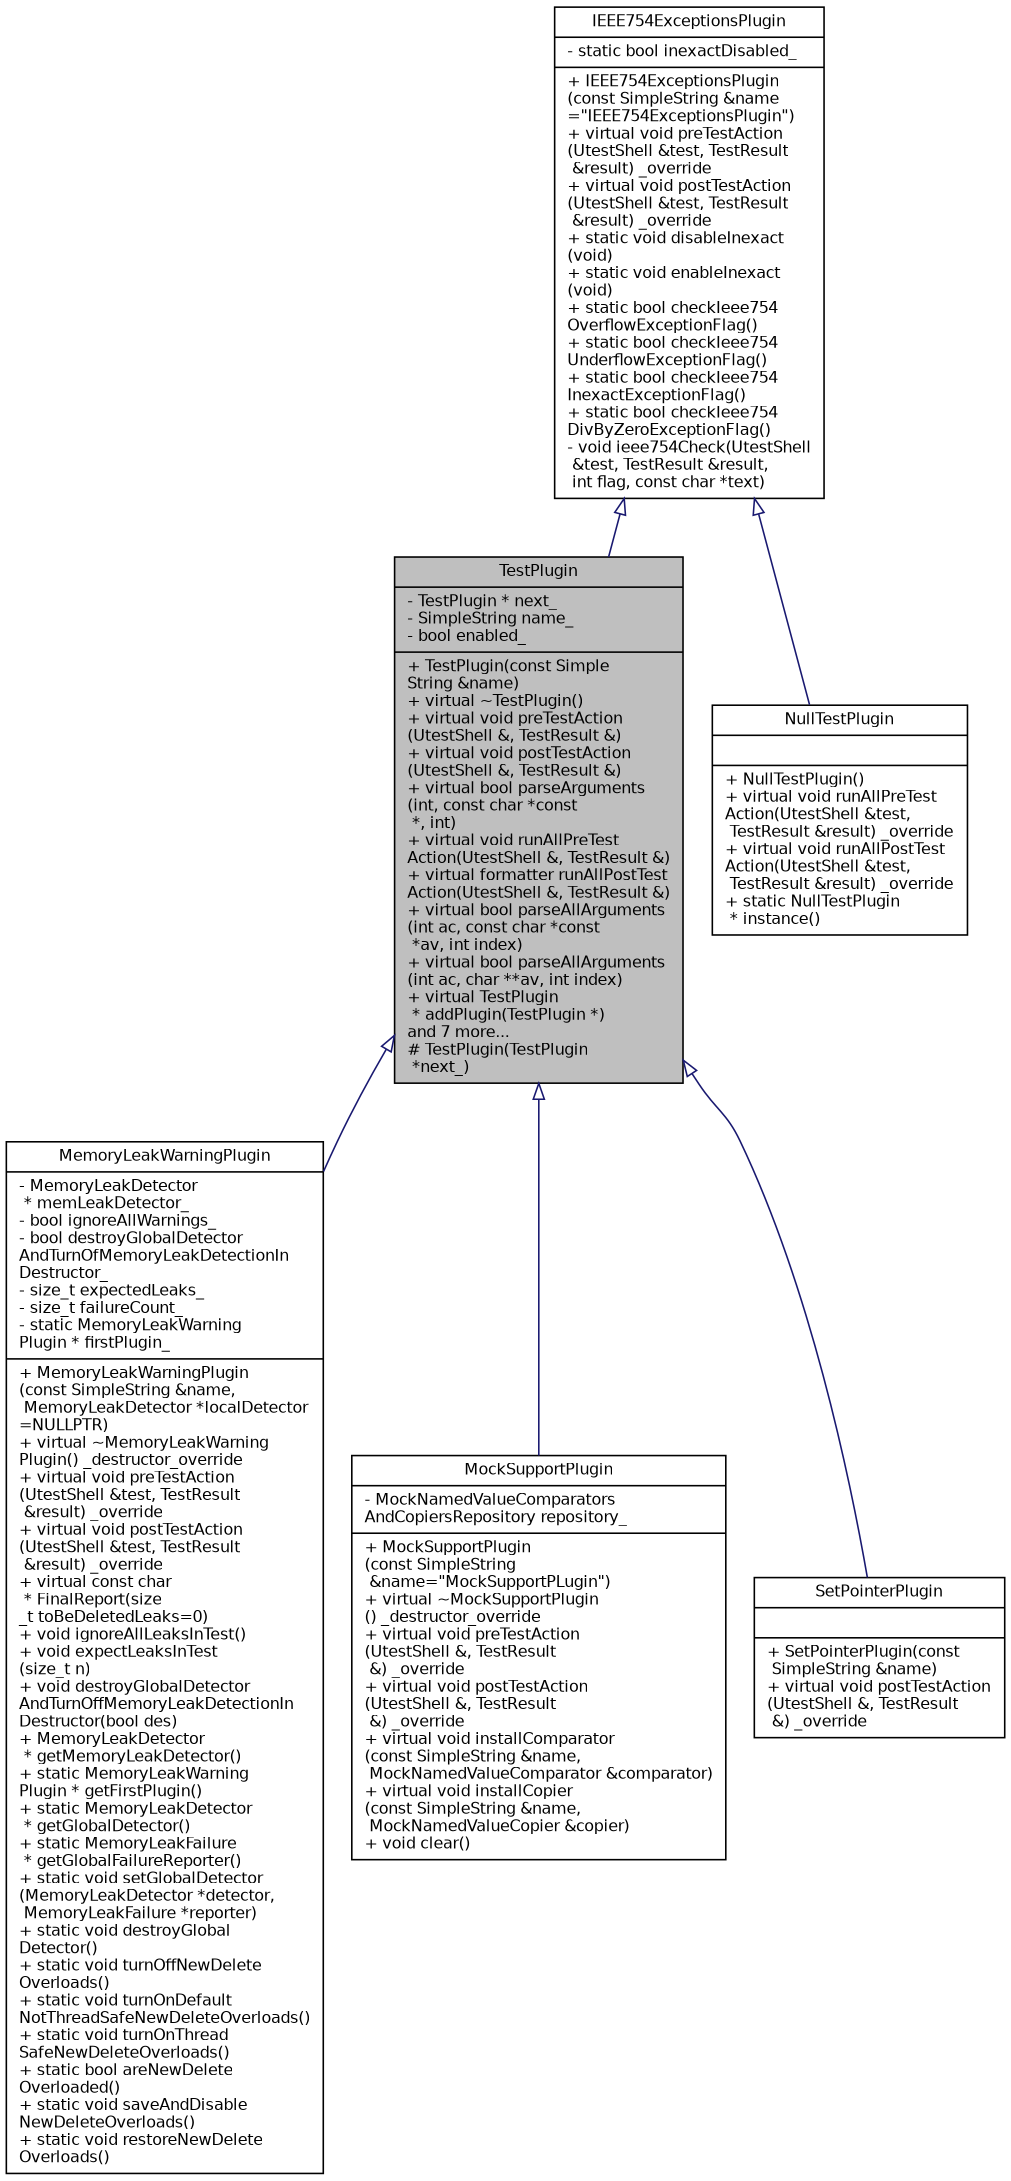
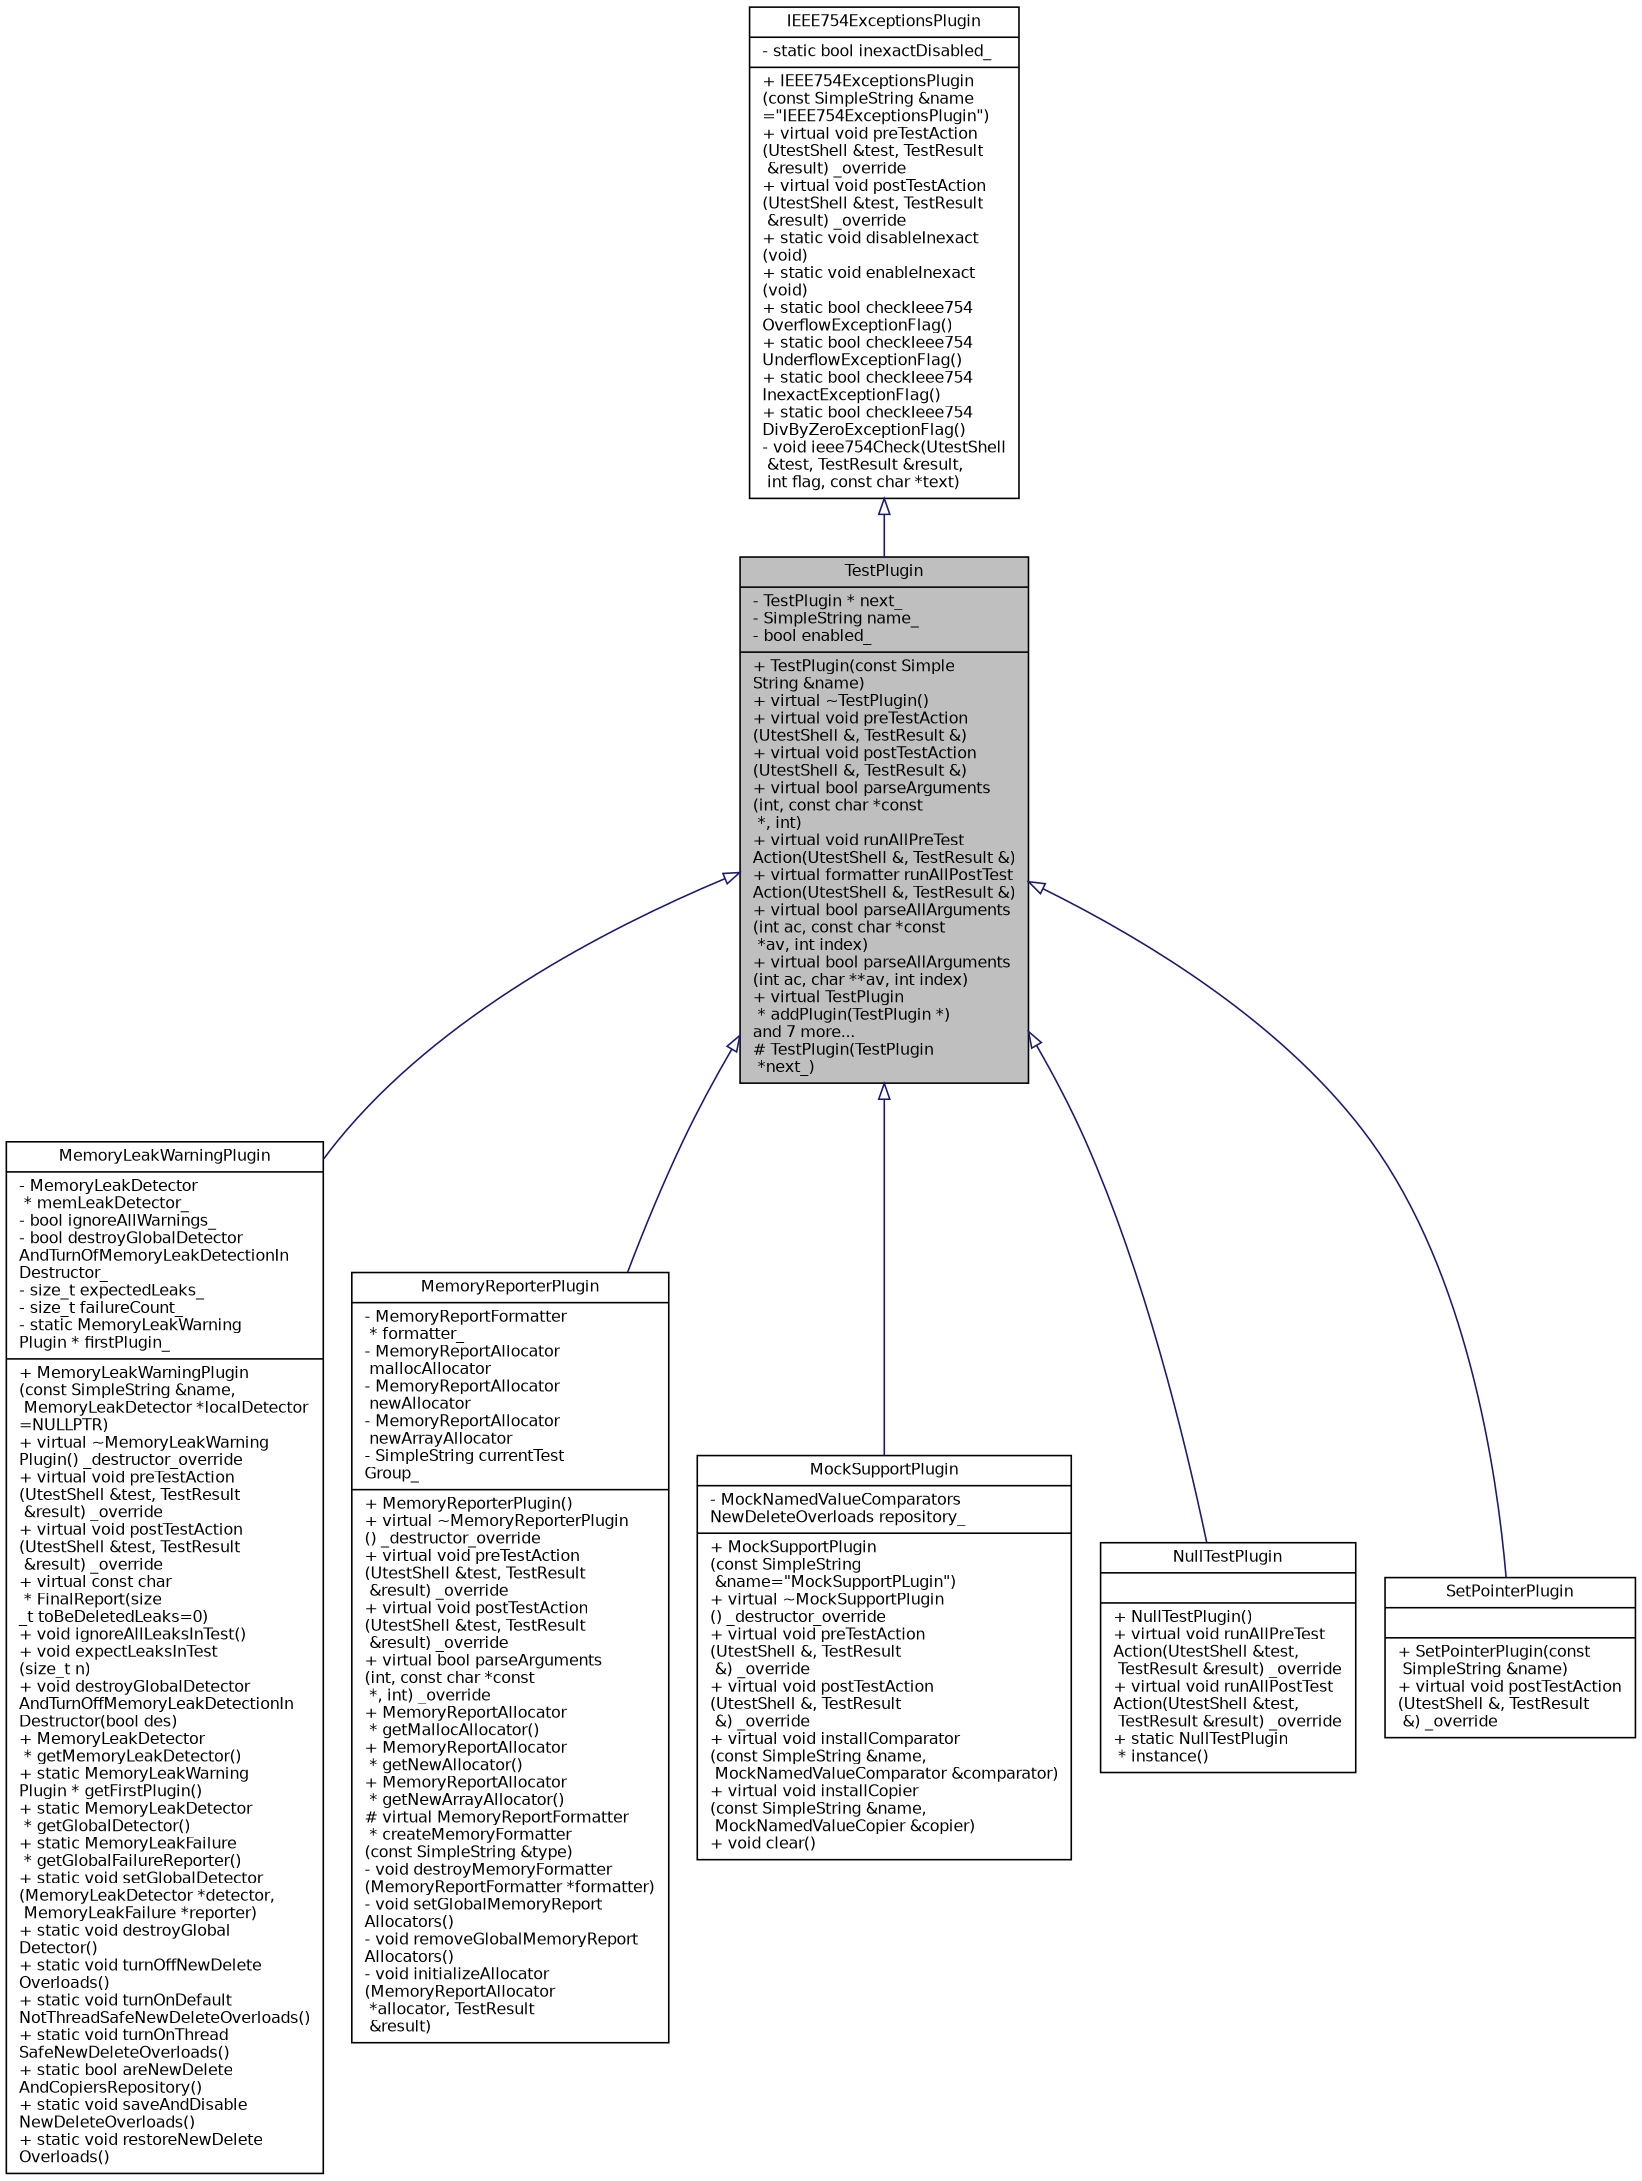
(784, 609) -> (1140, 1287)
(496, 1517) -> (838, 1517)
none -> (510, 1658)
(70, 2088) -> (111, 2088)
